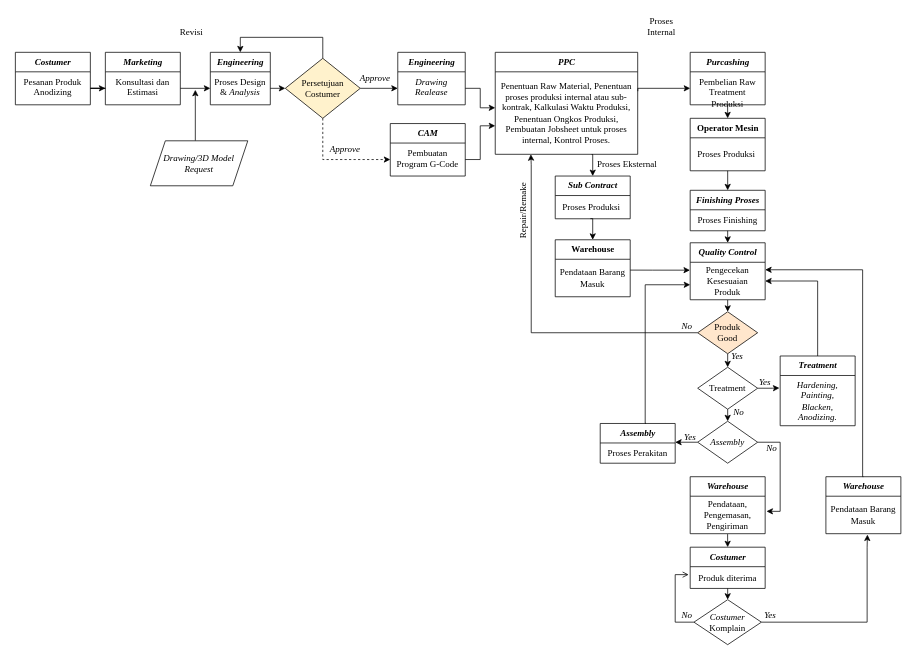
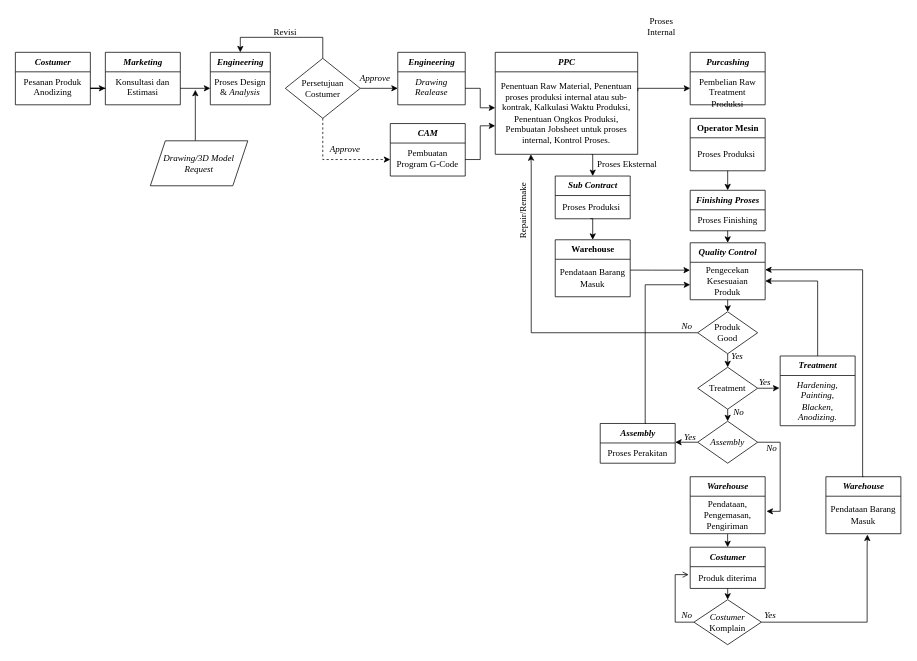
(192, 33) -> (285, 33)
(275, 88) -> none
(323, 88) -> (323, 88)
(728, 109) -> none
(728, 333) -> (728, 333)
